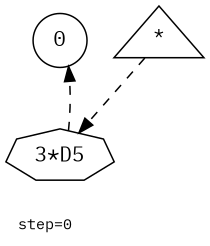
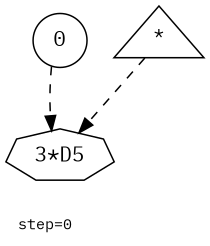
(70, 106) -> (50, 91)
